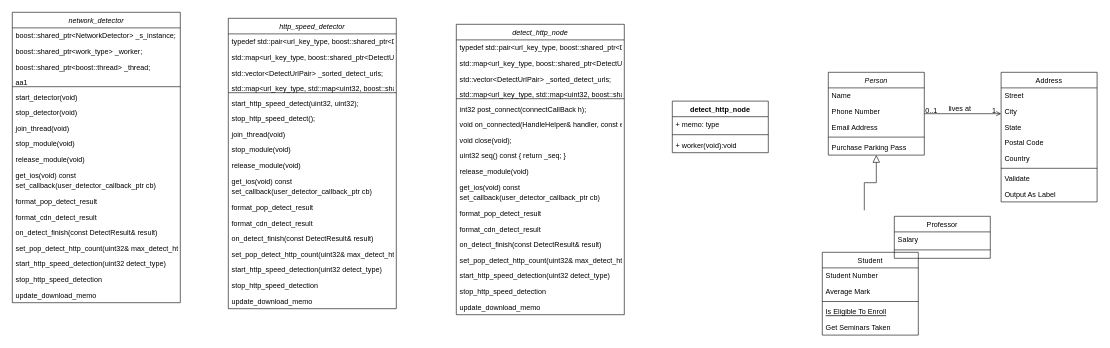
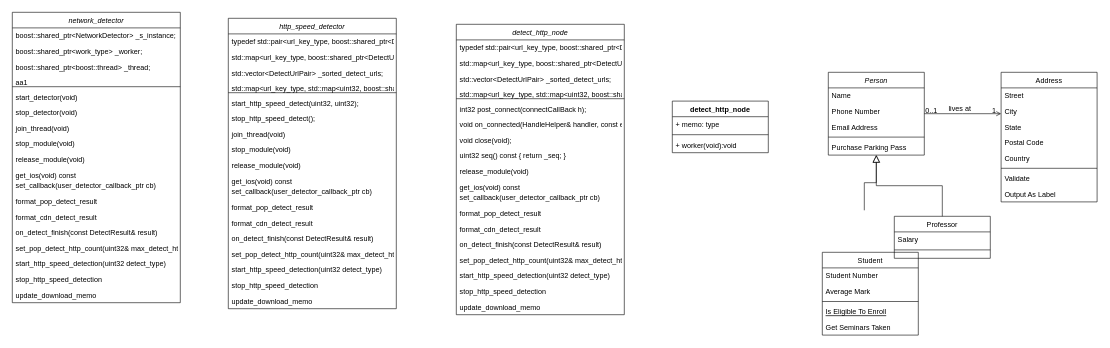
none -> (923, 186)
